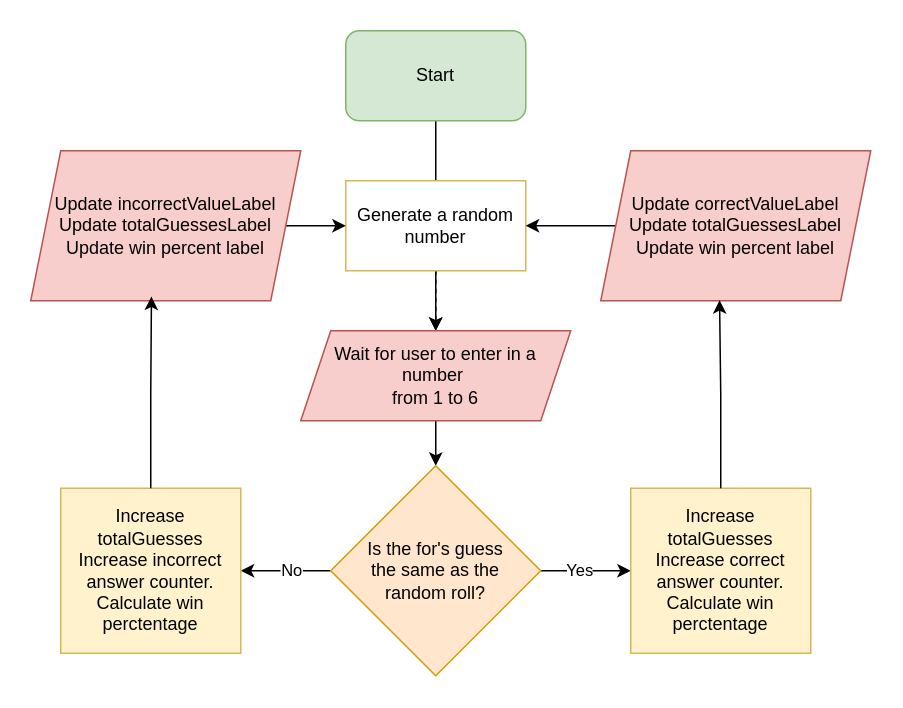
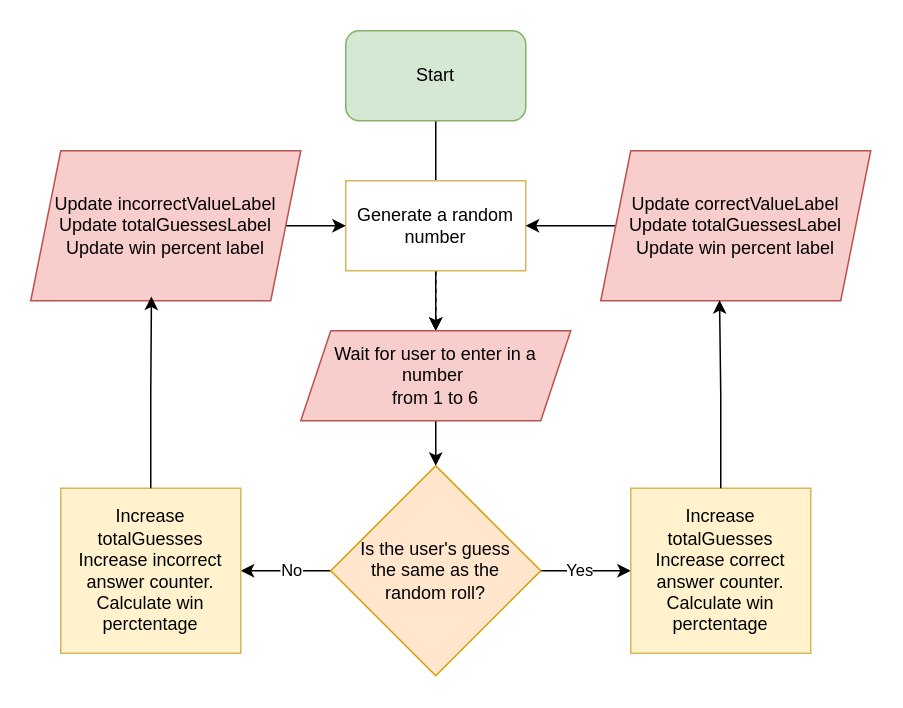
(436, 571) -> (436, 571)
